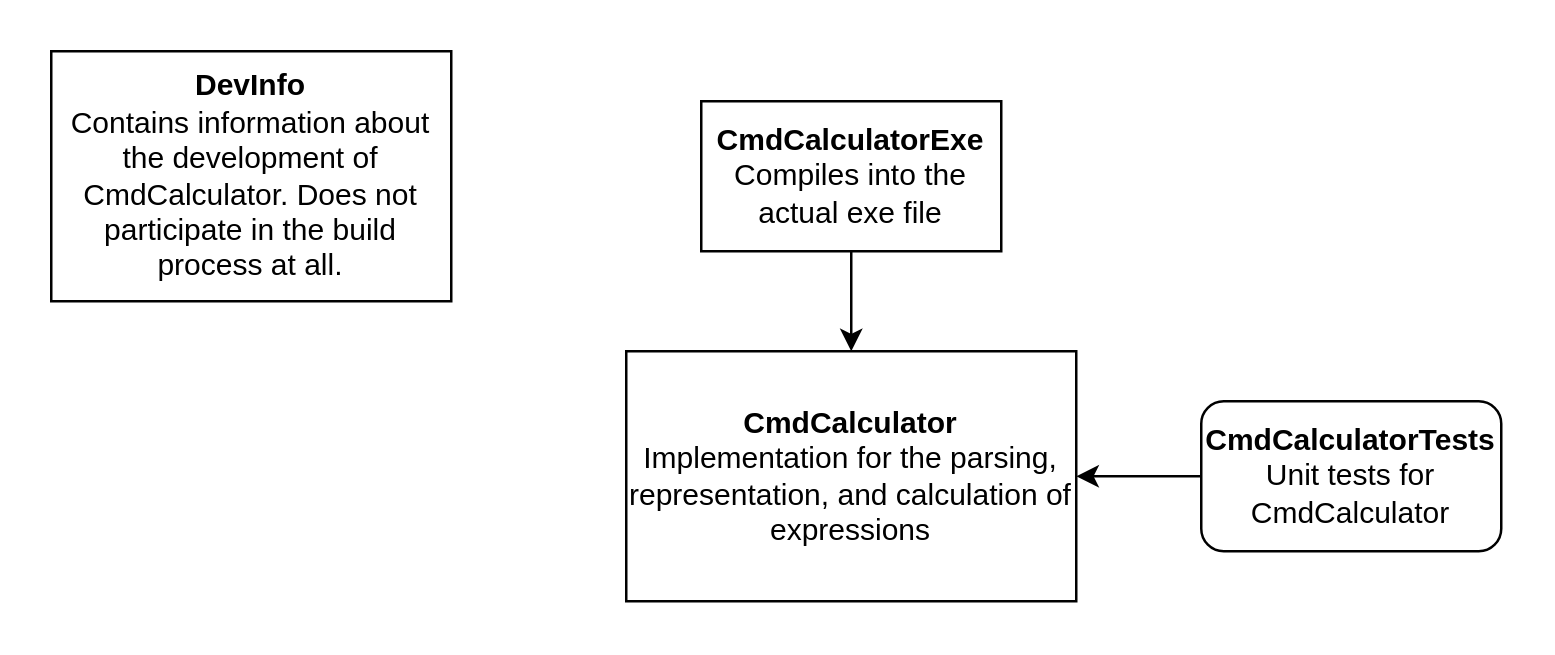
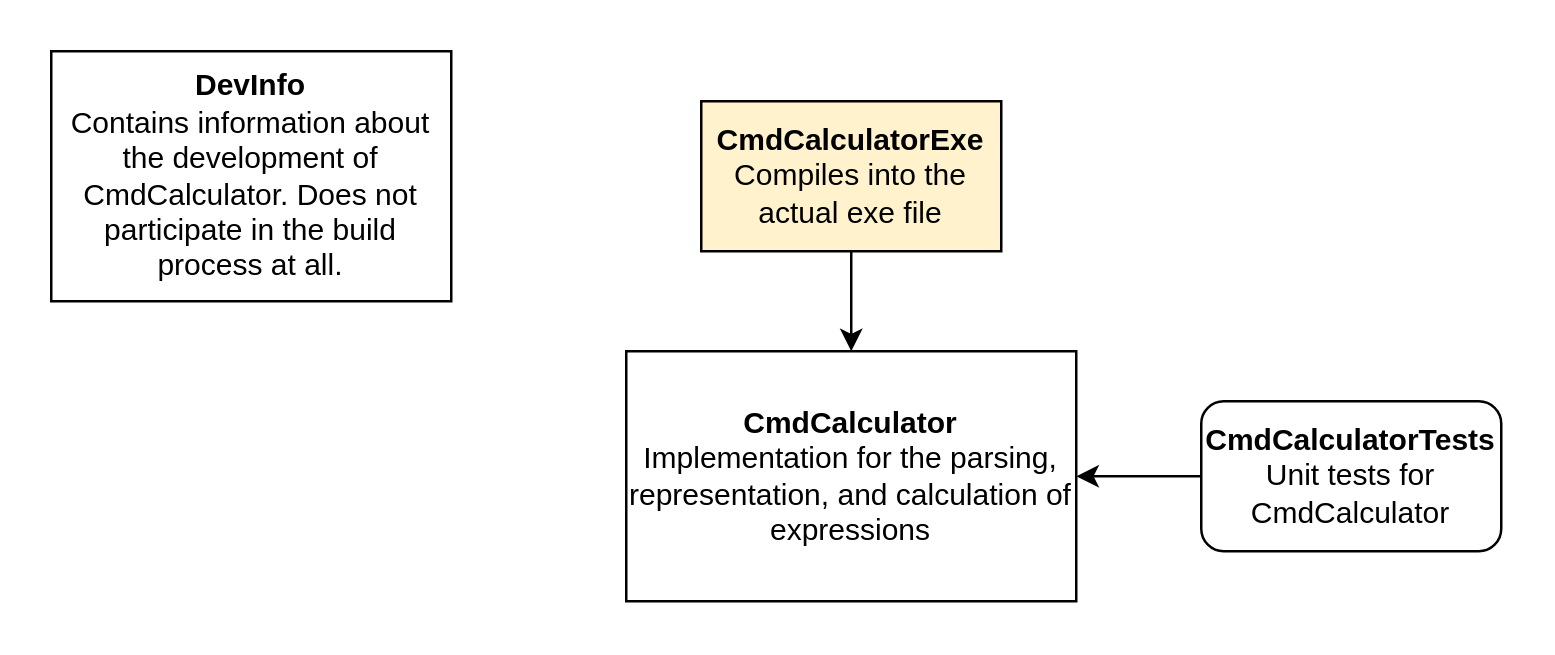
(851, 176) -> (851, 176)
